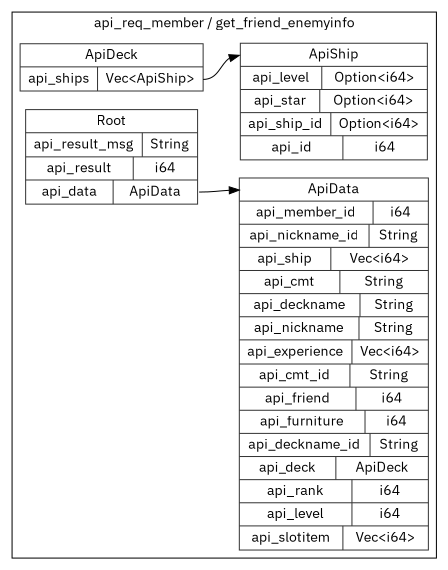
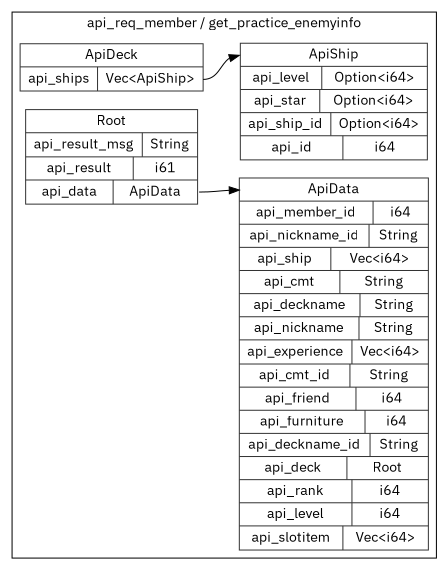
(224, 24) -> (224, 24)
(165, 168) -> (165, 168)
(382, 468) -> (388, 468)
